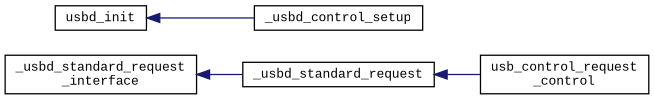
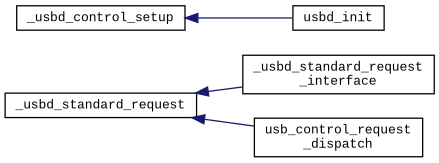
(207, 18) -> (245, 18)
(226, 75) -> (225, 89)
(565, 75) -> (339, 137)
